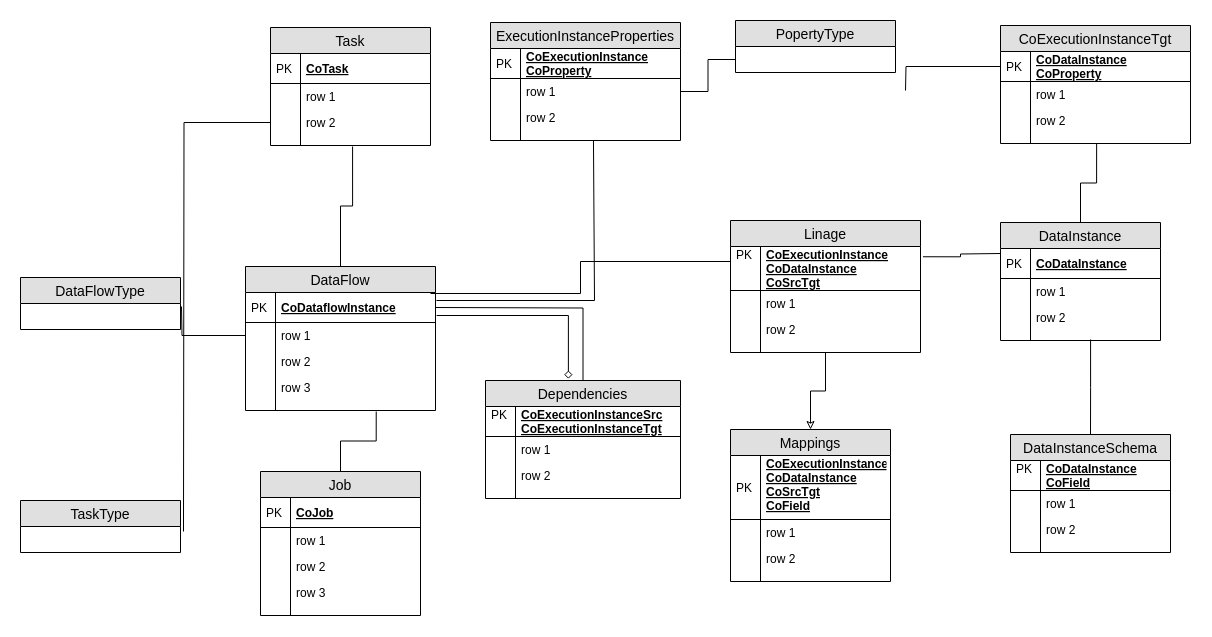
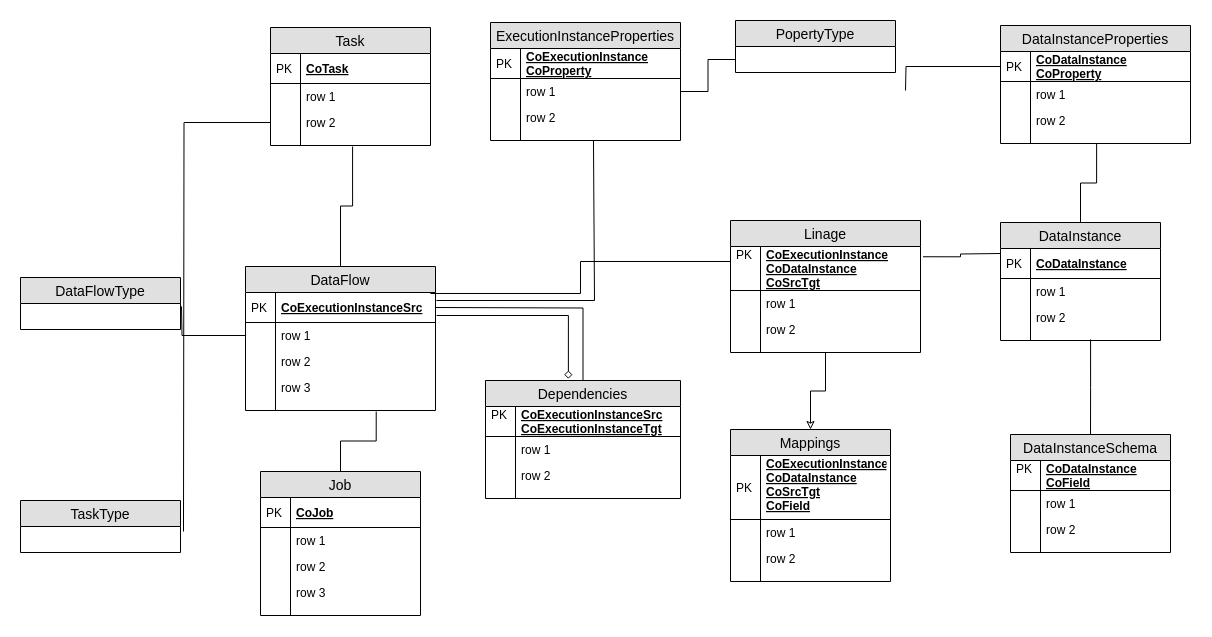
(1095, 39) -> (1095, 39)
(340, 308) -> (353, 308)
